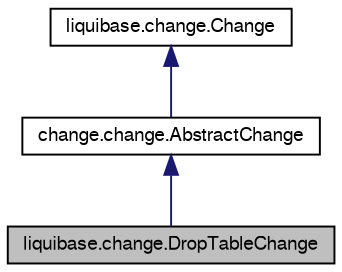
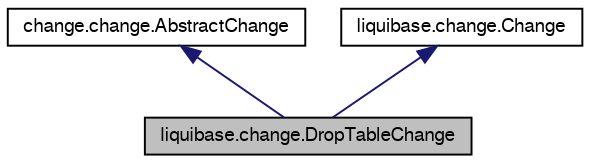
(171, 92) -> (377, 87)
